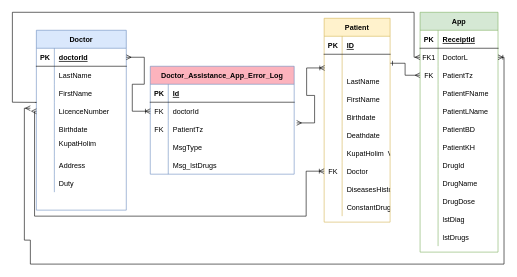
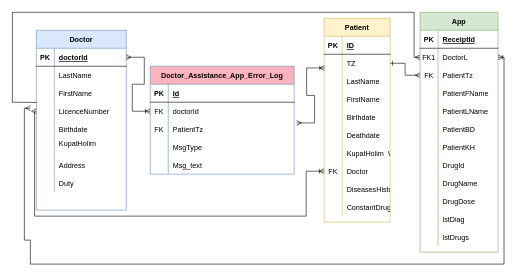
none -> (366, 63)
(196, 166) -> (189, 166)
